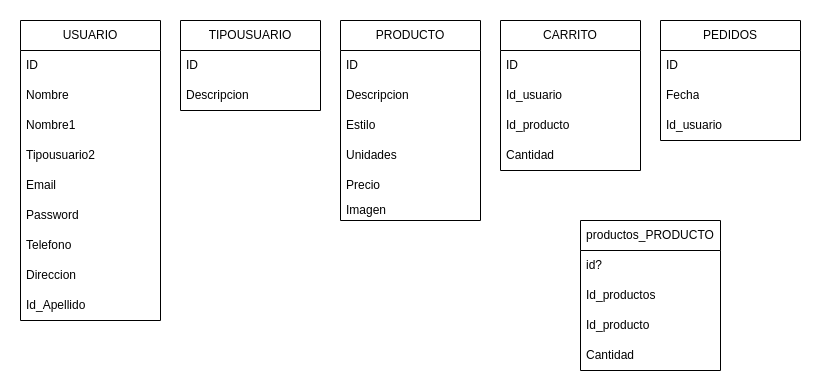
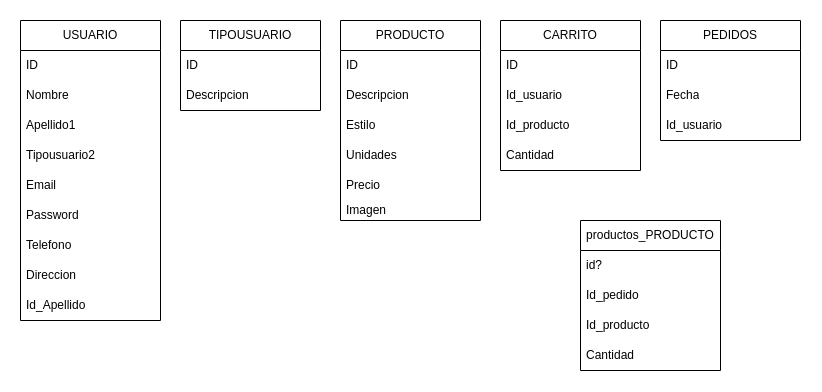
(50, 126) -> (52, 126)
(627, 296) -> (615, 296)
